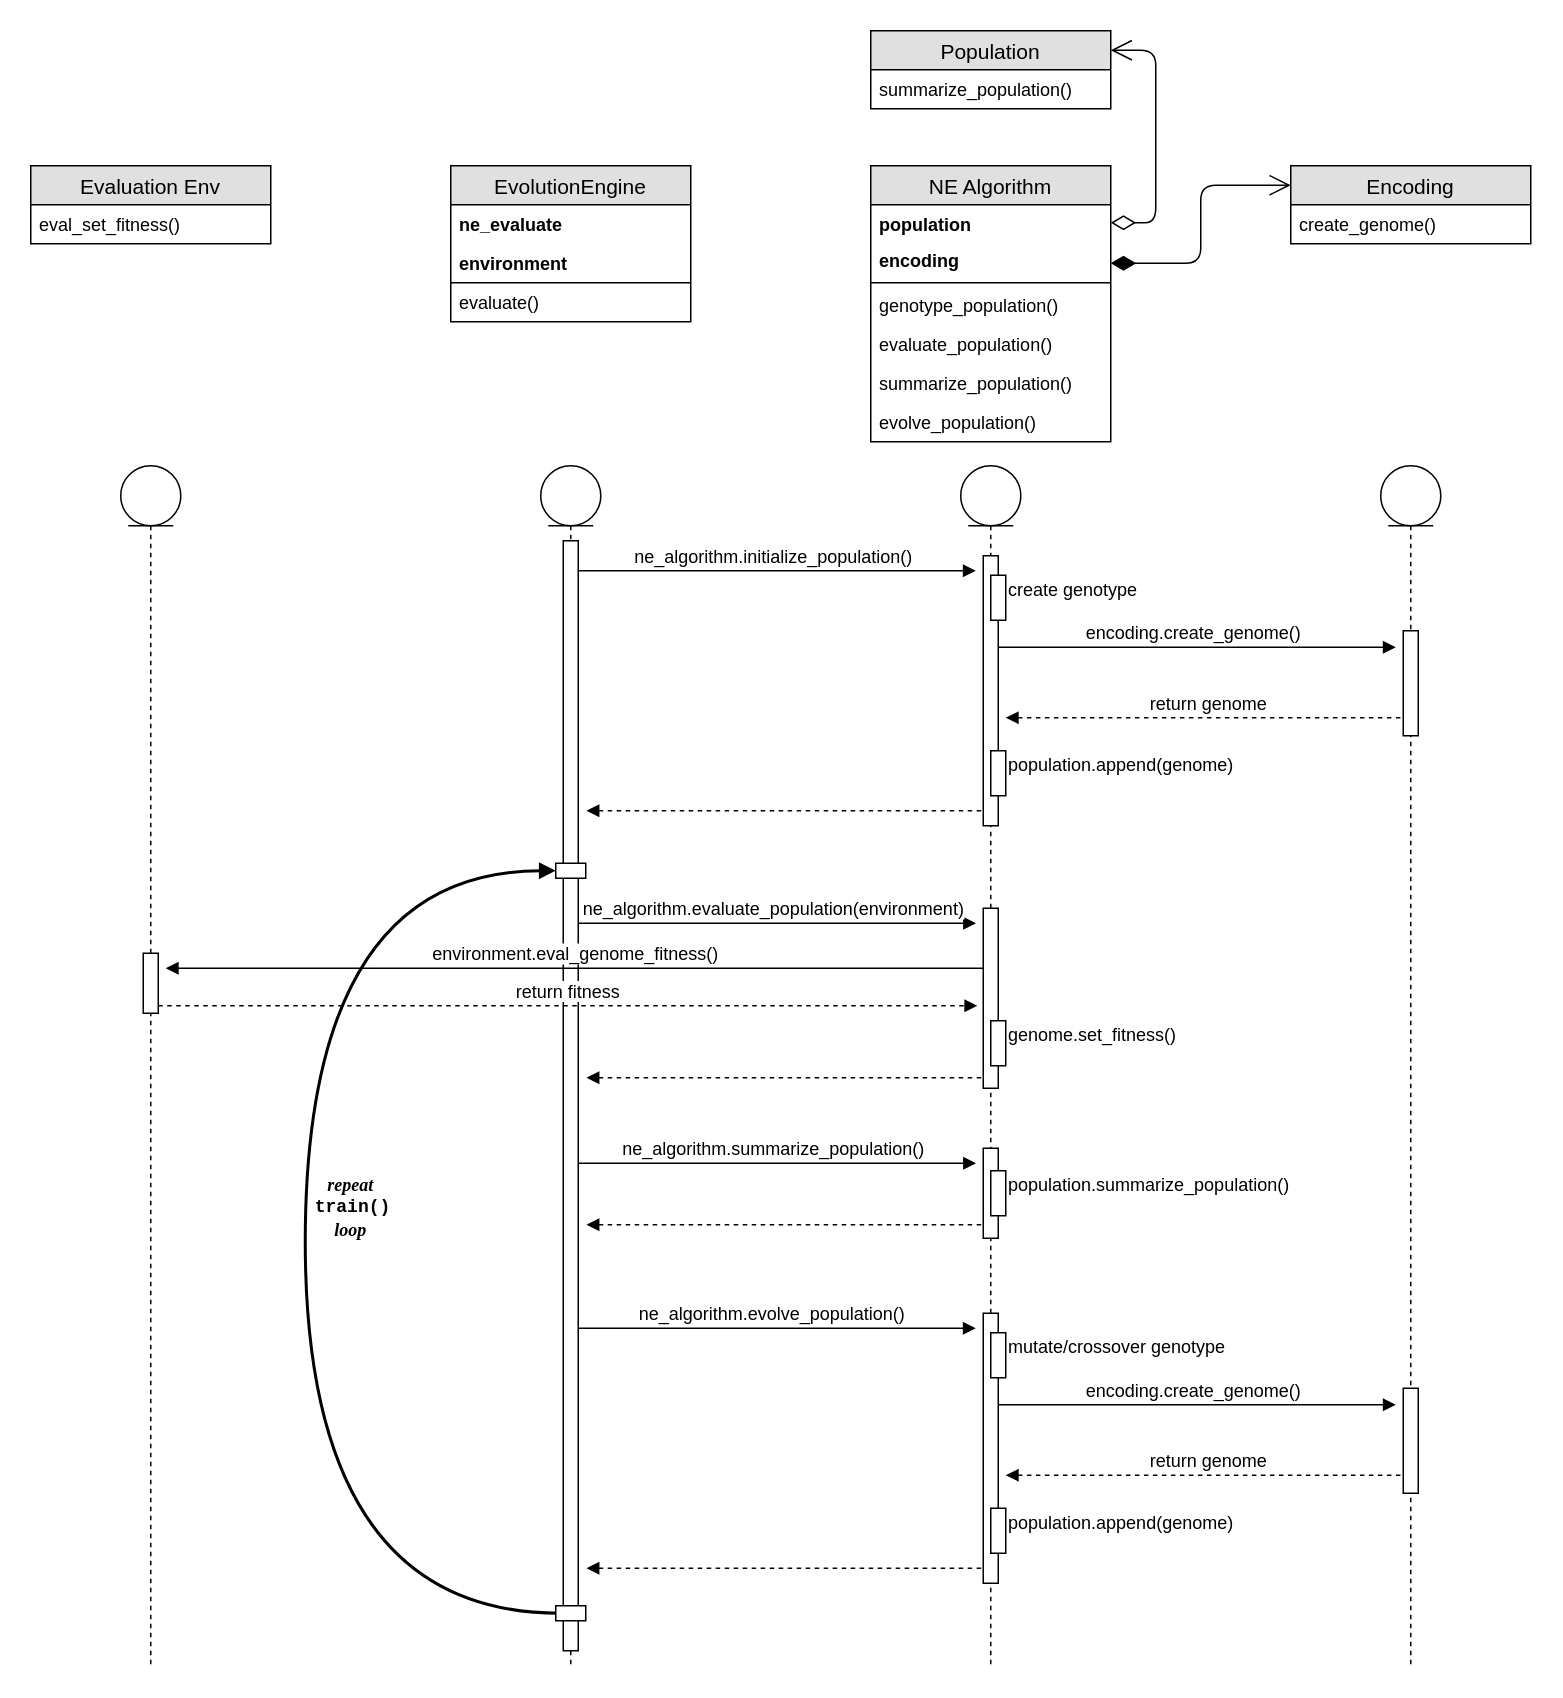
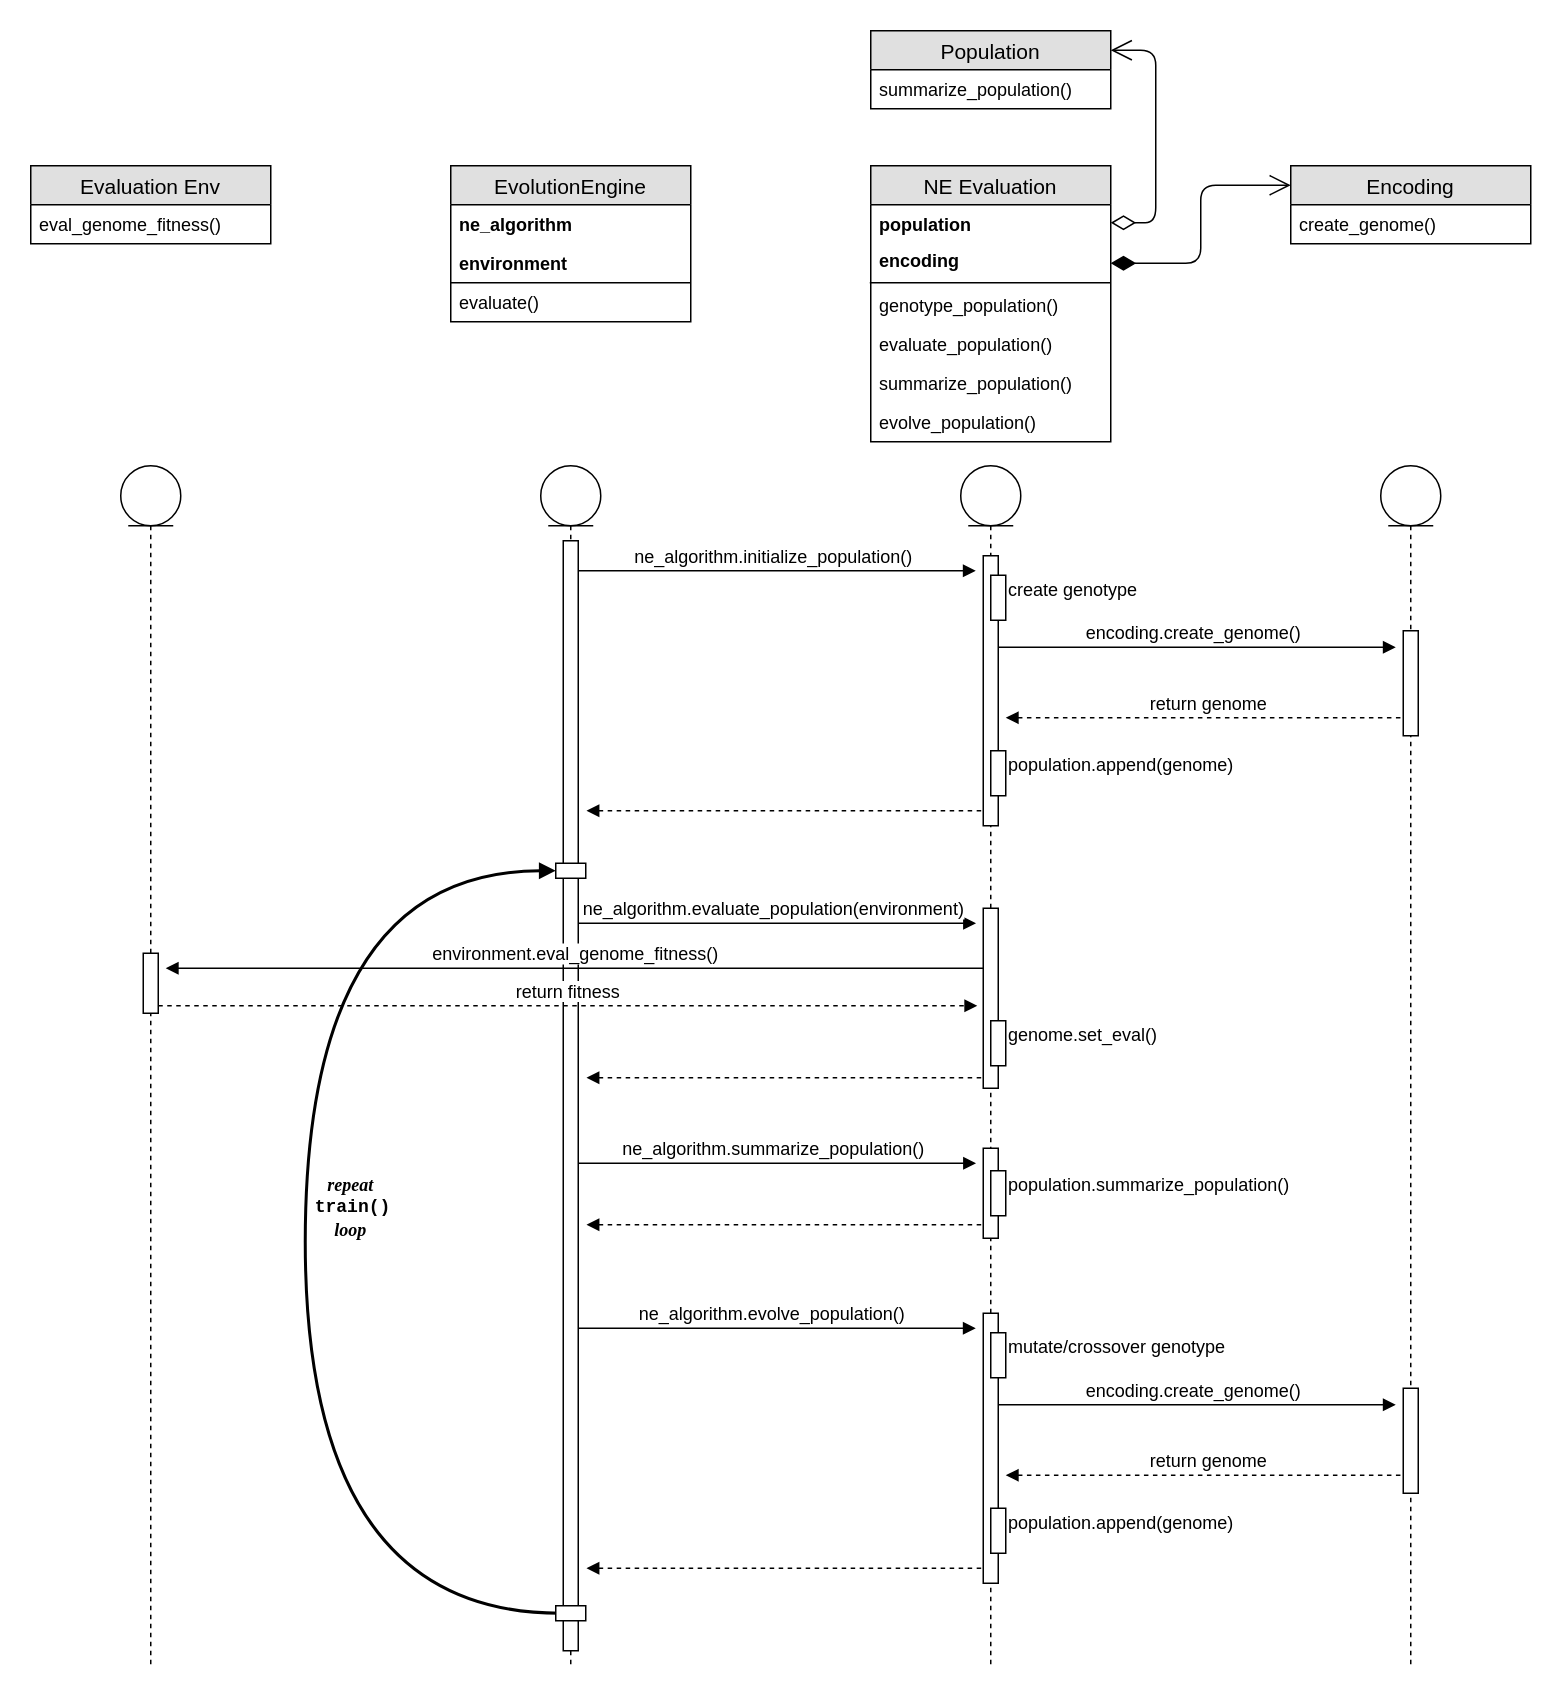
(990, 187) -> (990, 187)
(125, 225) -> (140, 225)
(512, 225) -> (515, 225)
(1105, 1036) -> (1090, 1036)
